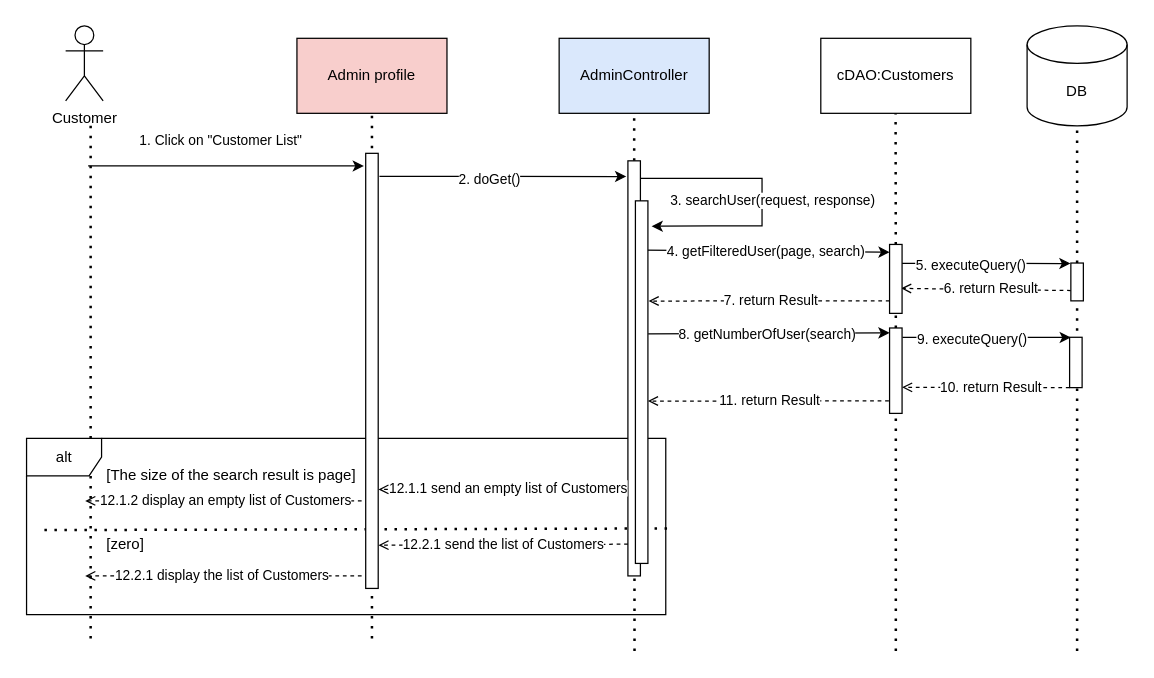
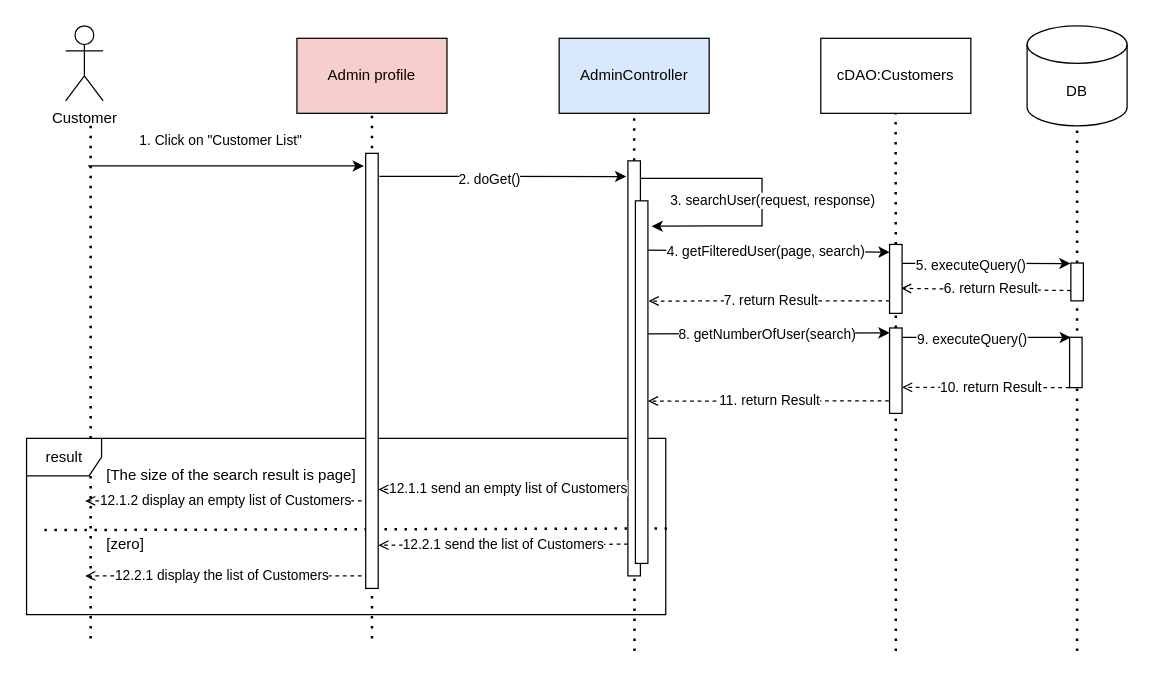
(64, 457) -> (64, 457)
